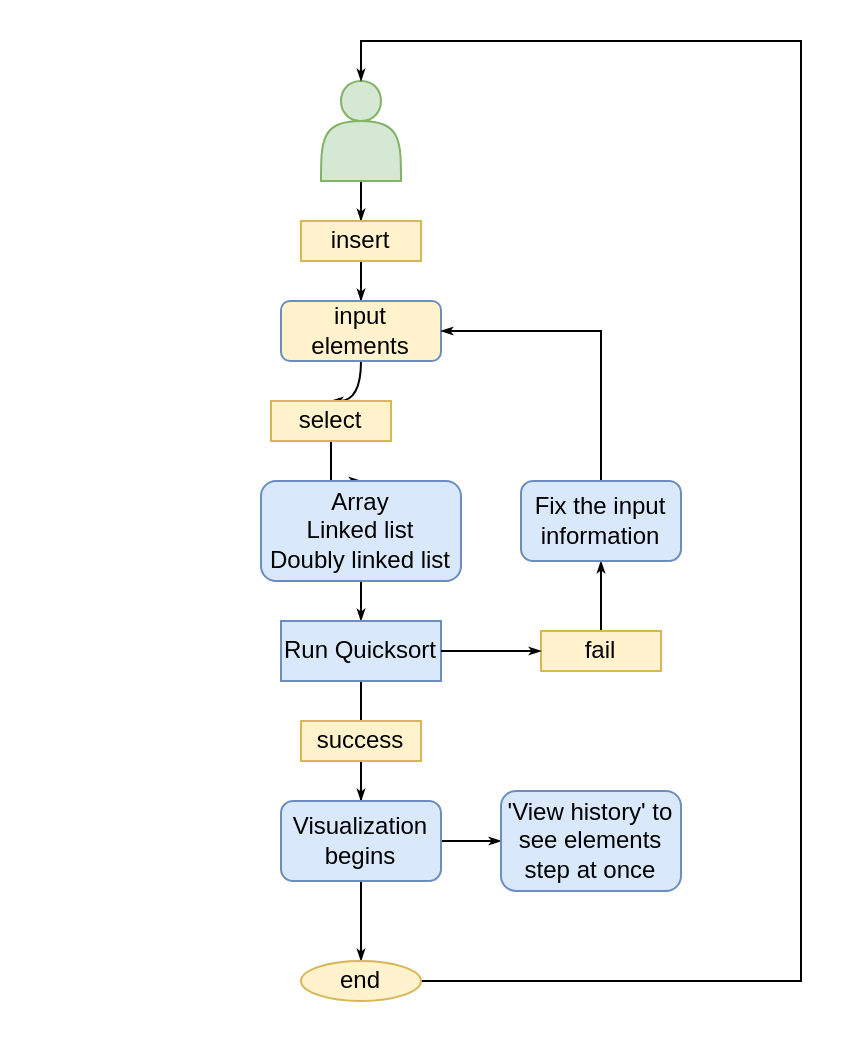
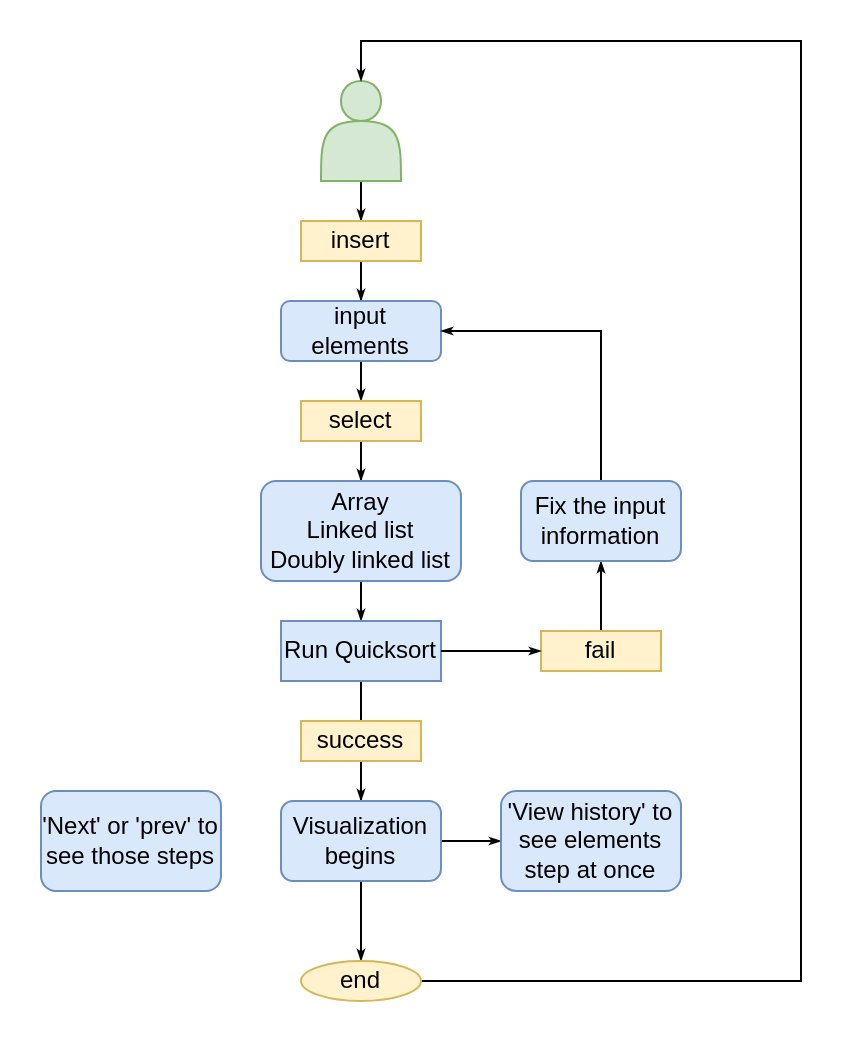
(361, 331) -> (361, 331)
(331, 421) -> (361, 421)
none -> (131, 841)
